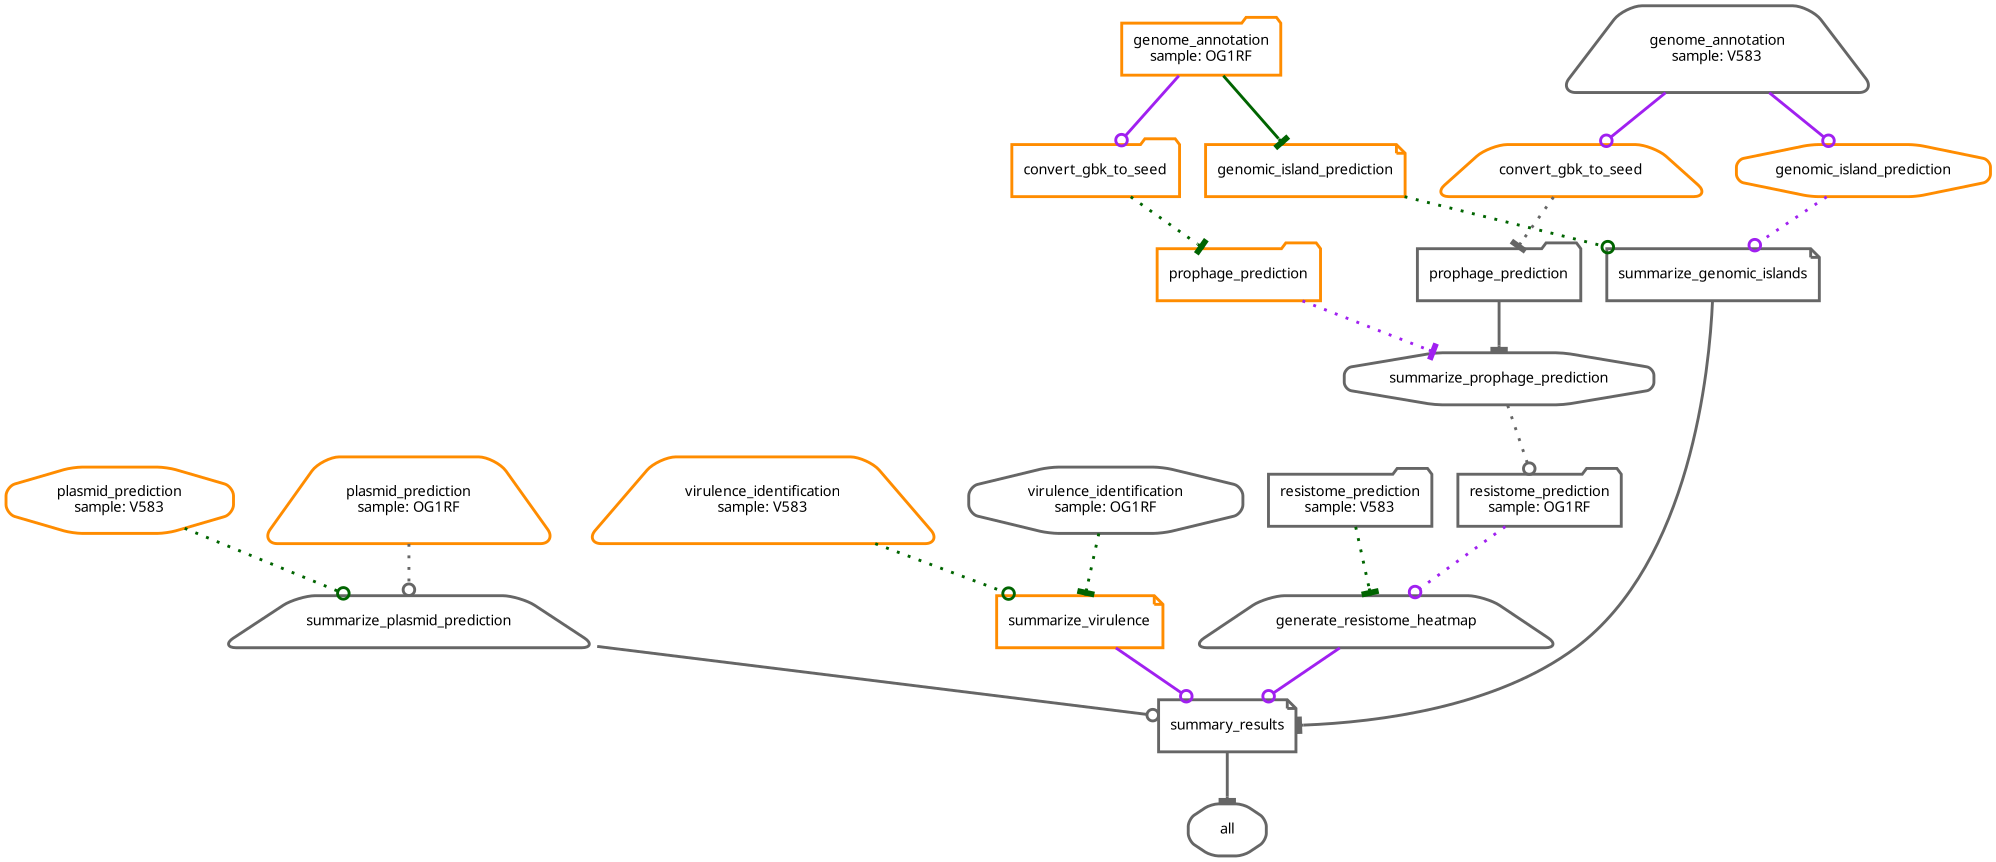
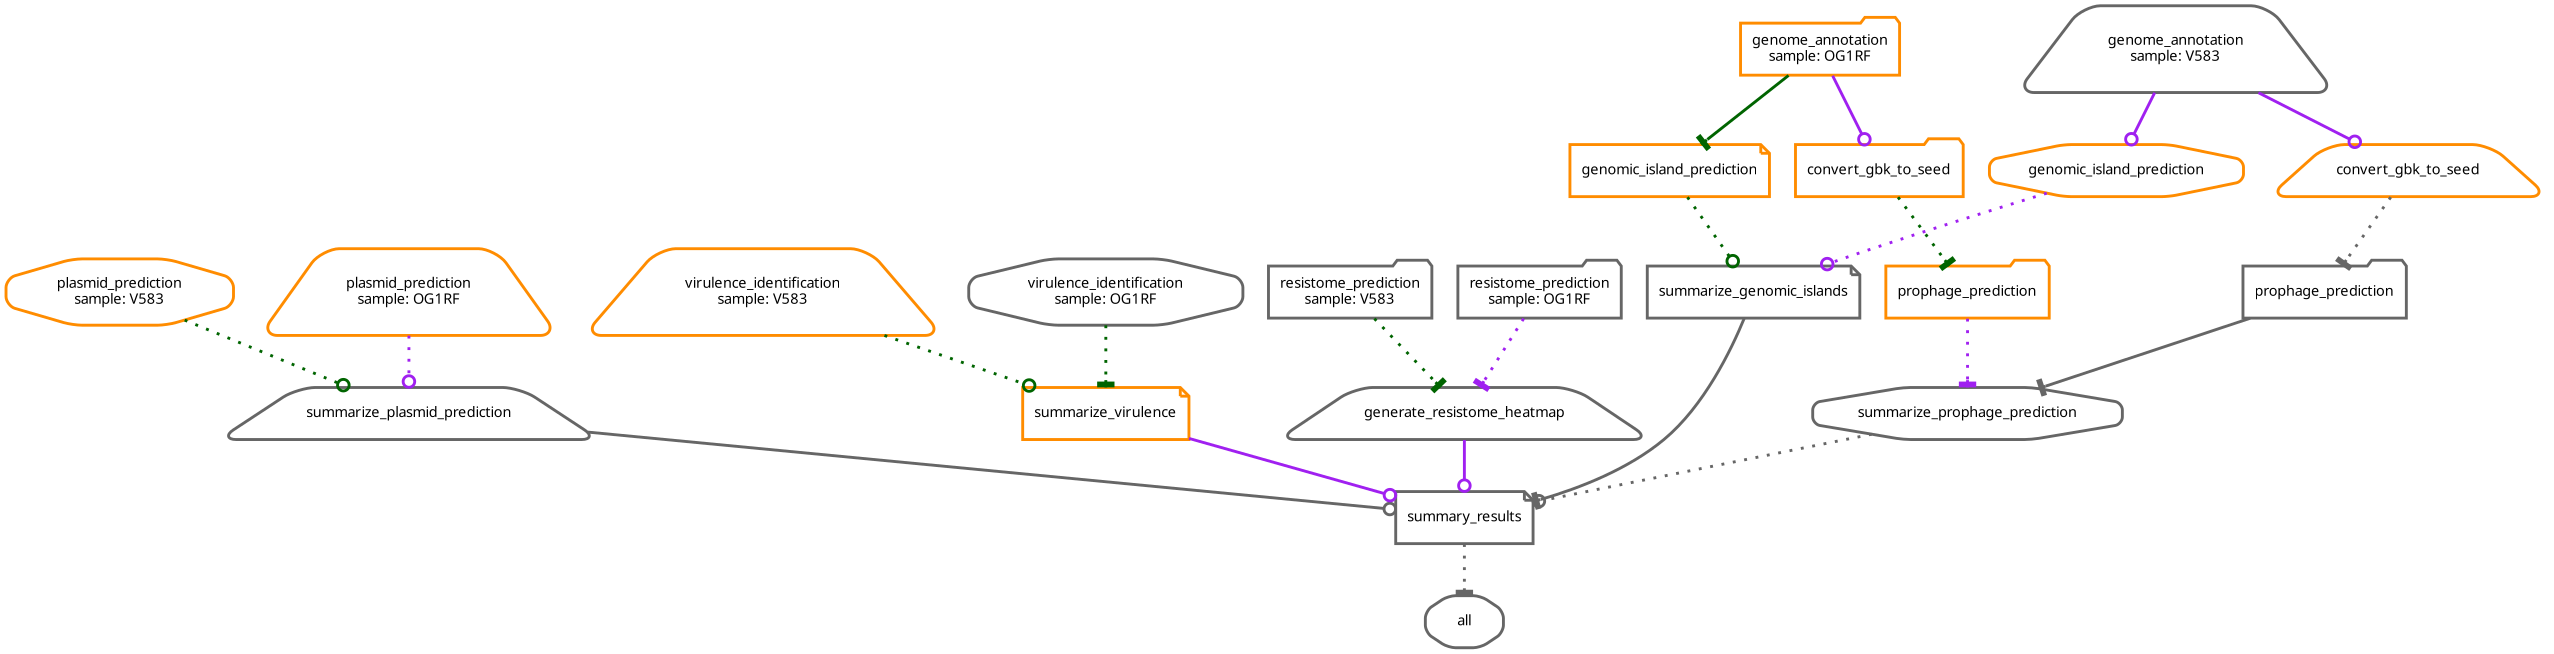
(1518, 434) -> (1708, 467)
(1463, 558) -> (1504, 350)
(409, 564) -> (409, 356)
(1227, 774) -> (1464, 566)
